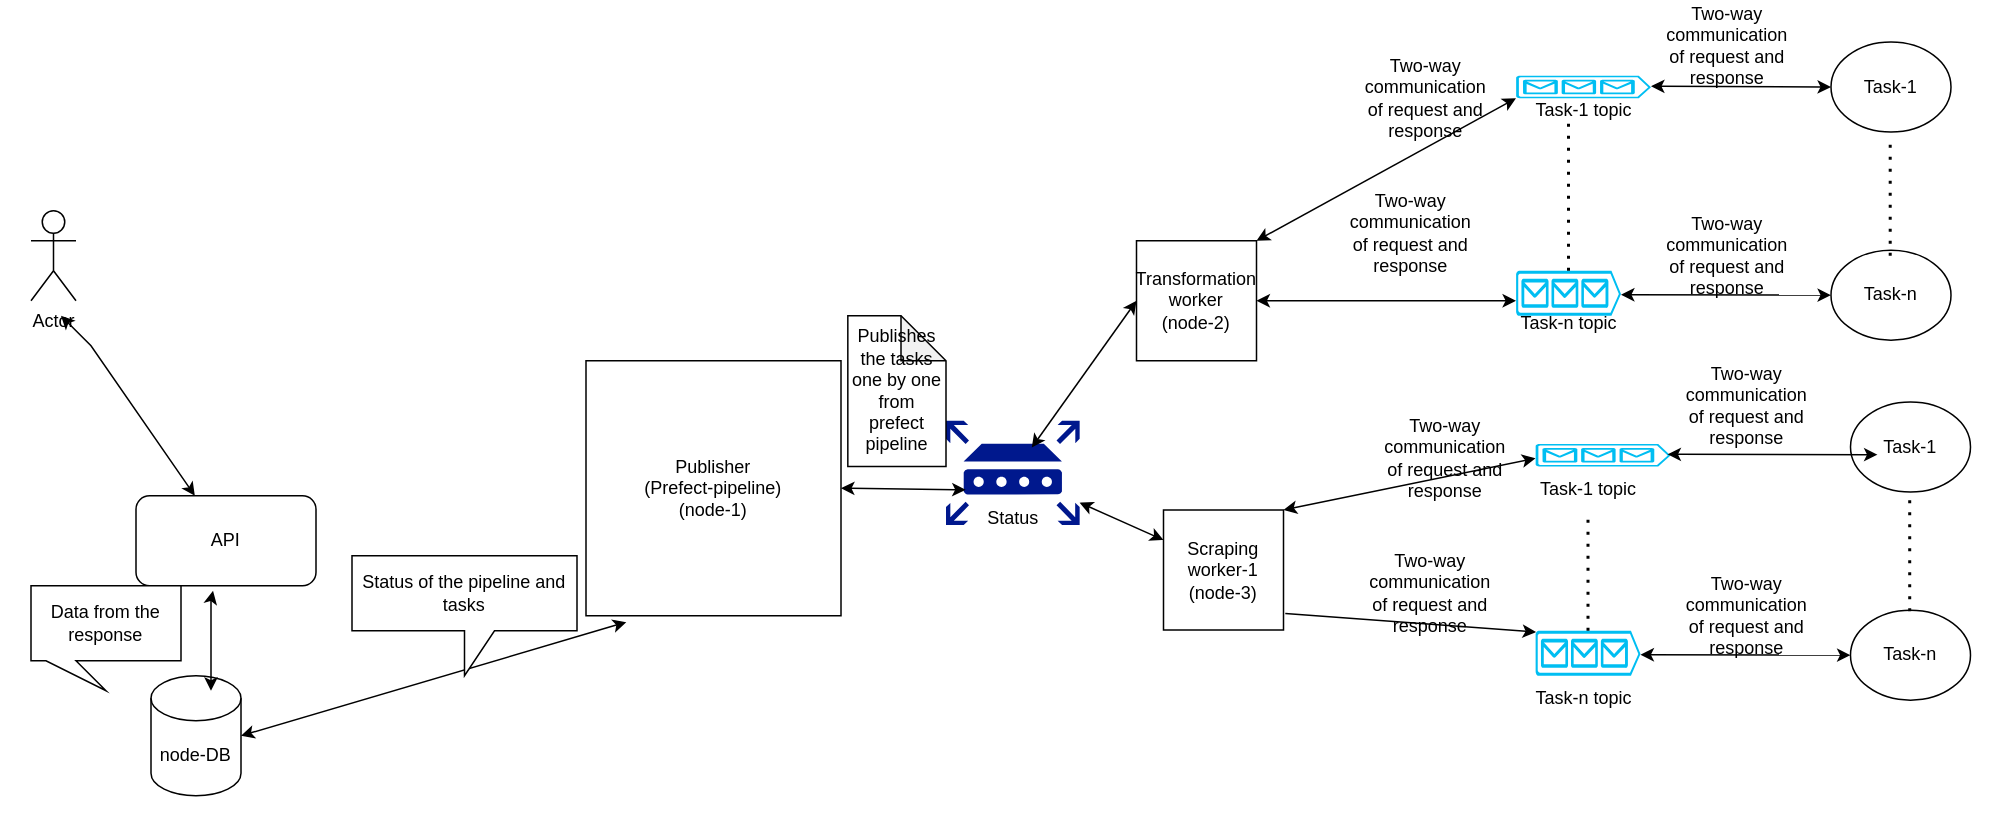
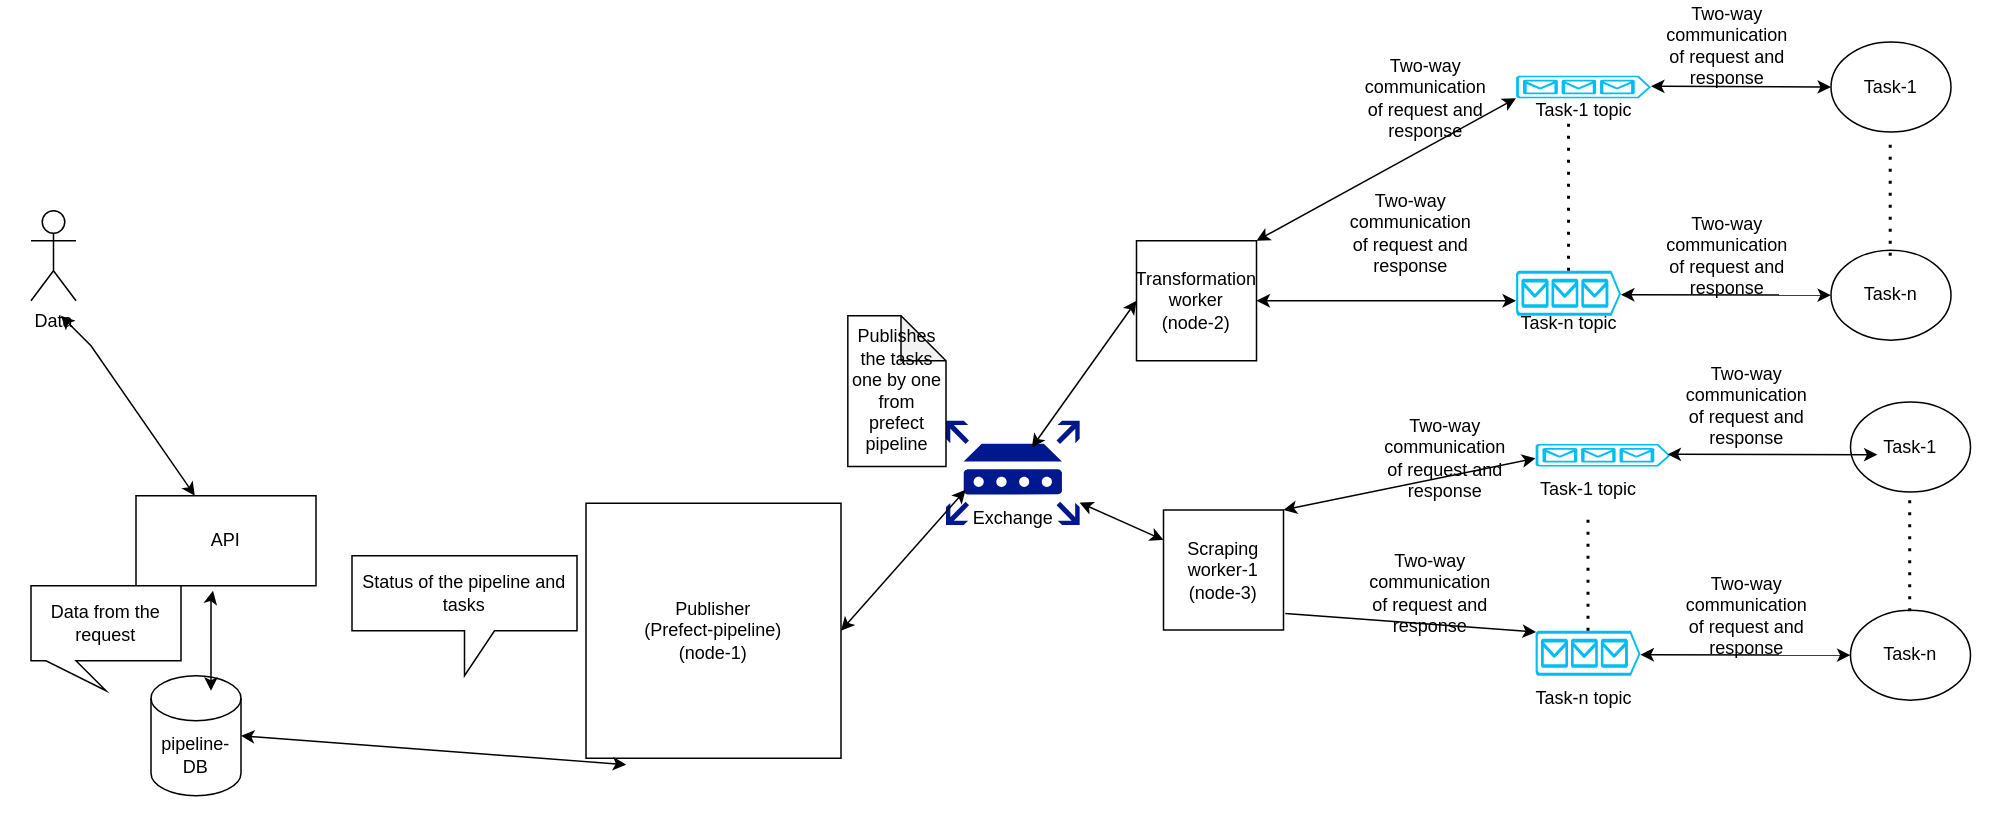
(54, 322) -> (54, 322)
(713, 488) -> (713, 631)
(1013, 518) -> (1013, 518)
(226, 541) -> (226, 541)
(106, 623) -> (106, 623)
(196, 755) -> (196, 755)
